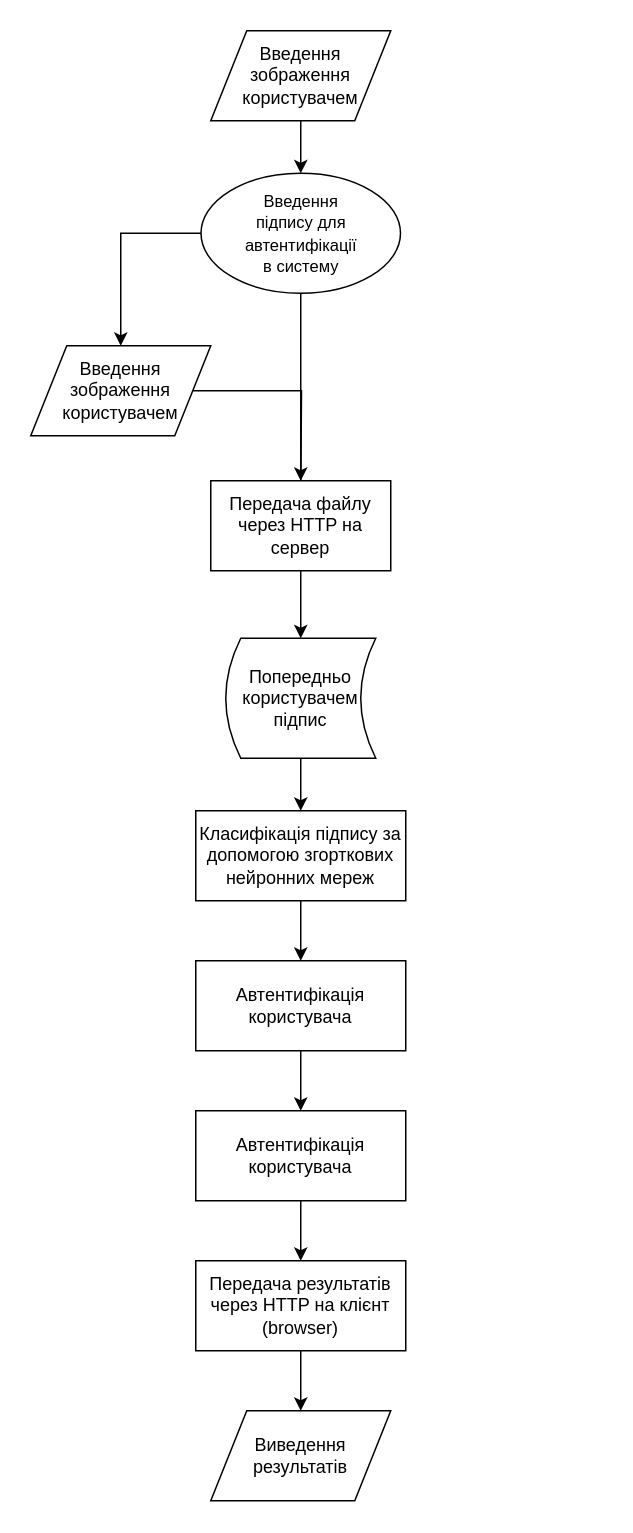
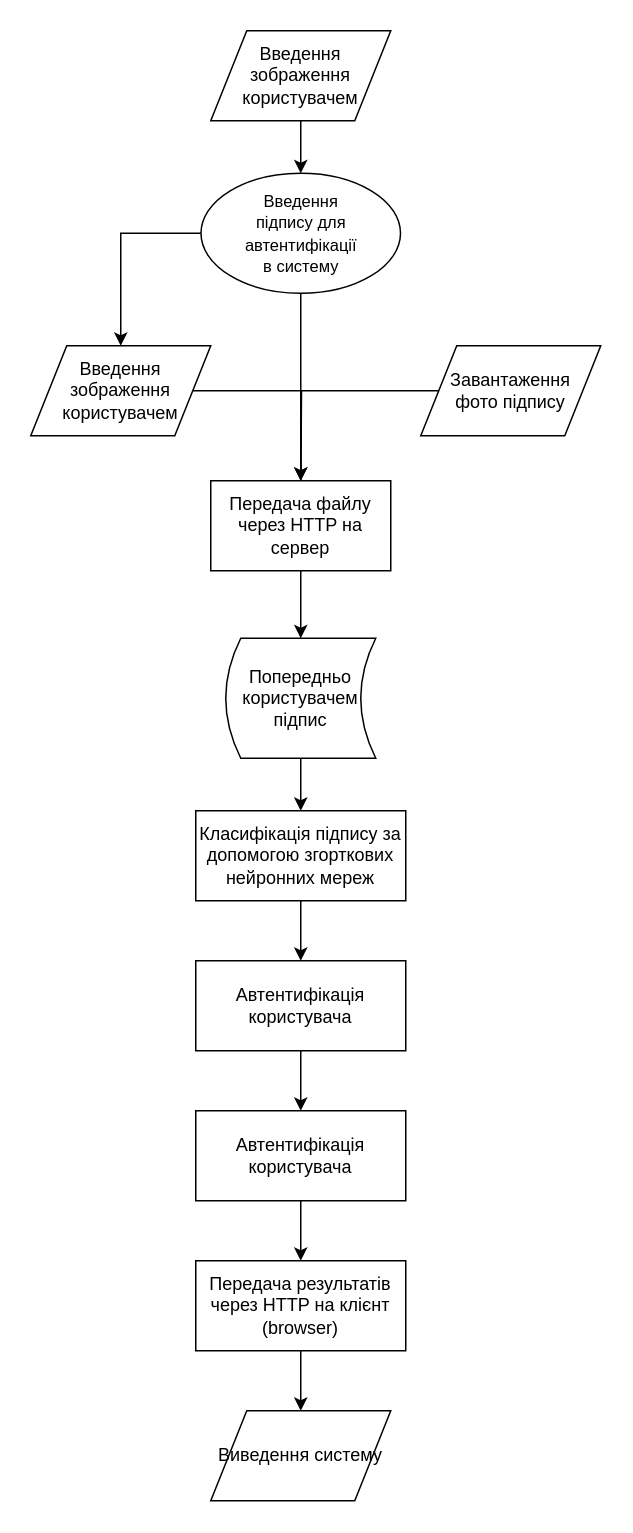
none -> (372, 391)
none -> (511, 391)
(301, 1456) -> (301, 1456)
